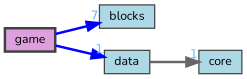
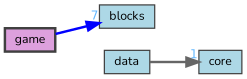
(74, 50) -> none
